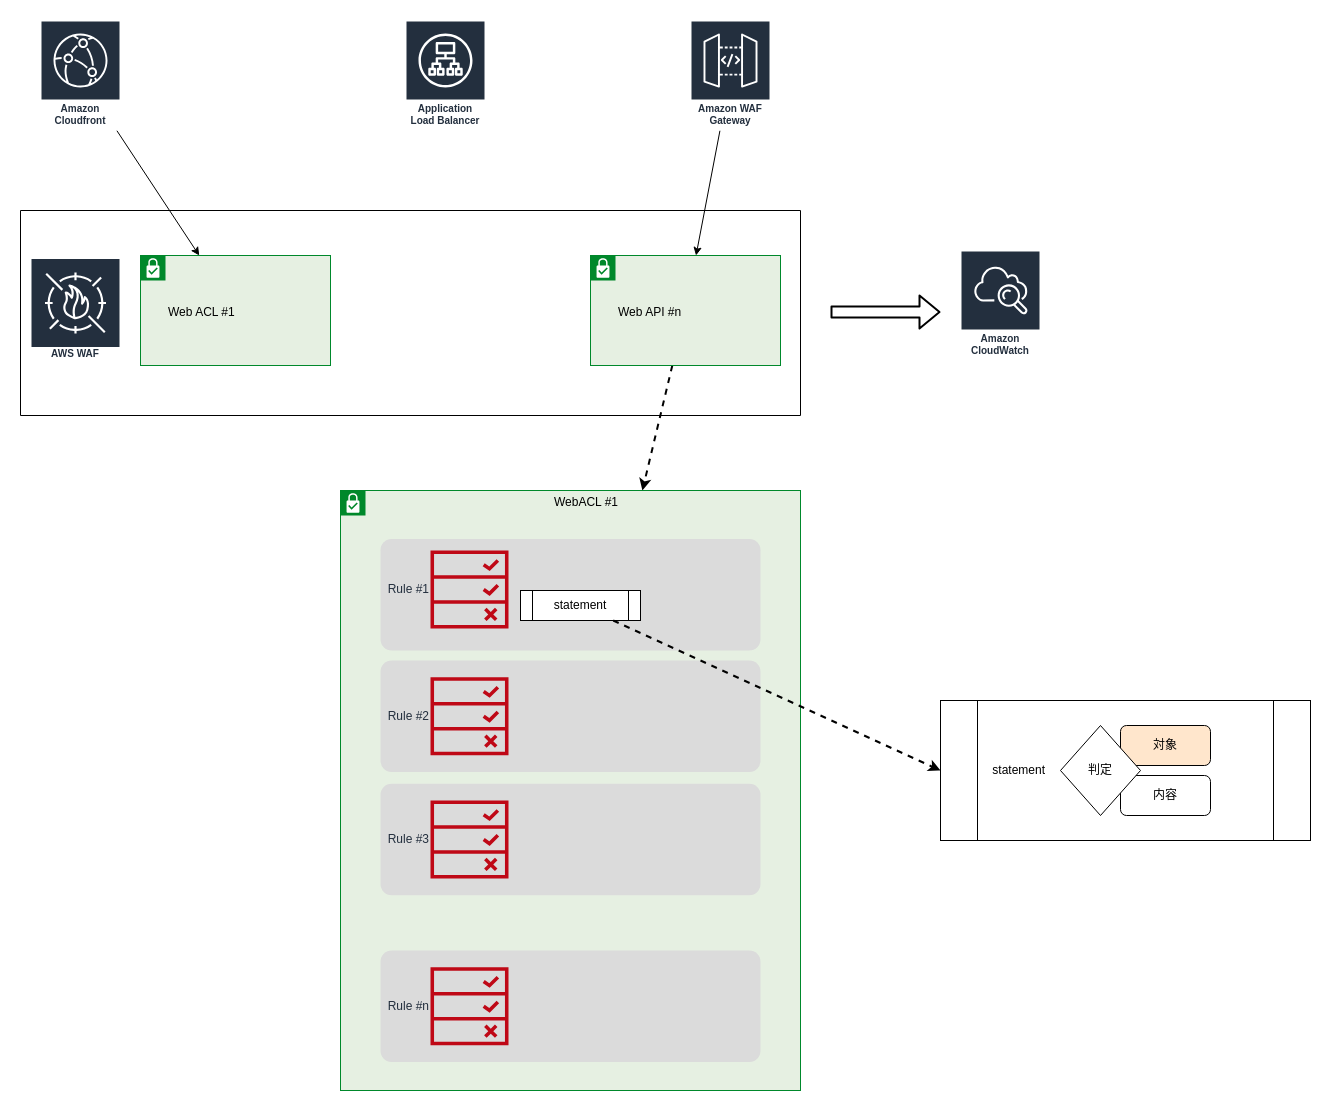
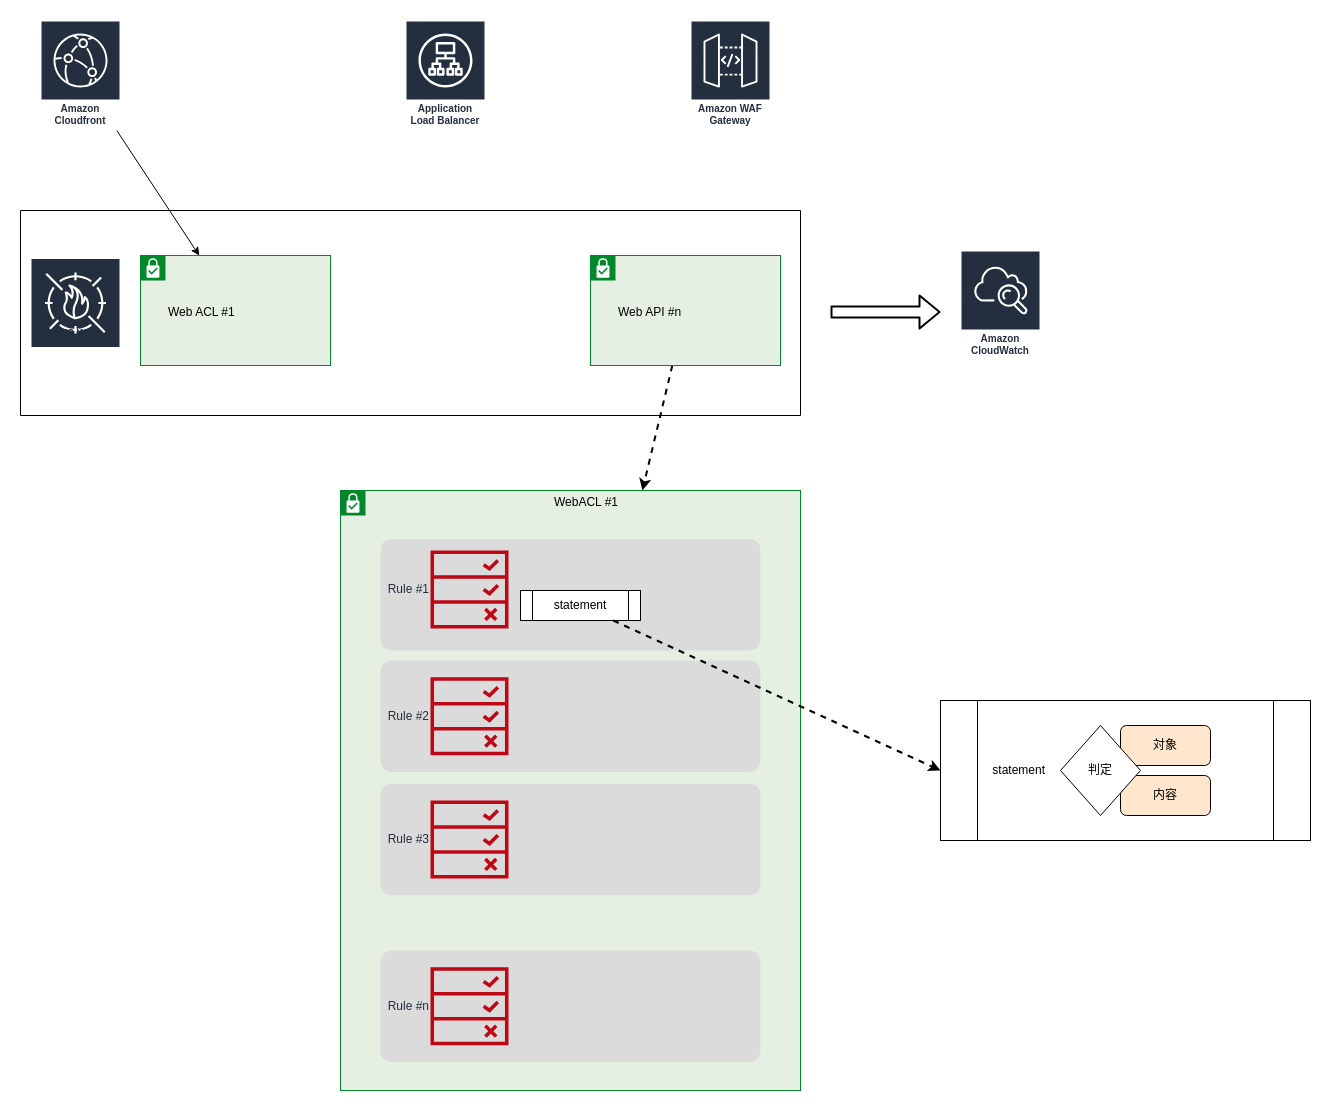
(709, 190) -> none
(76, 311) -> (76, 301)
(1166, 796) -> (1166, 796)
